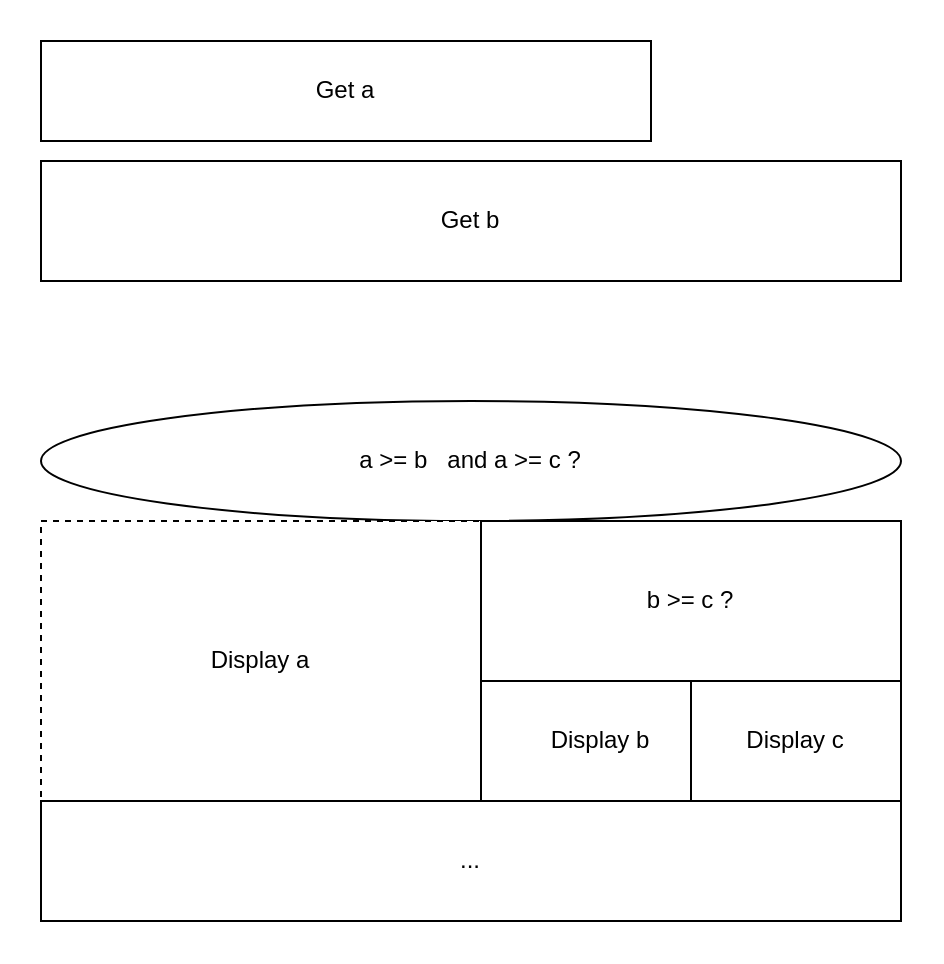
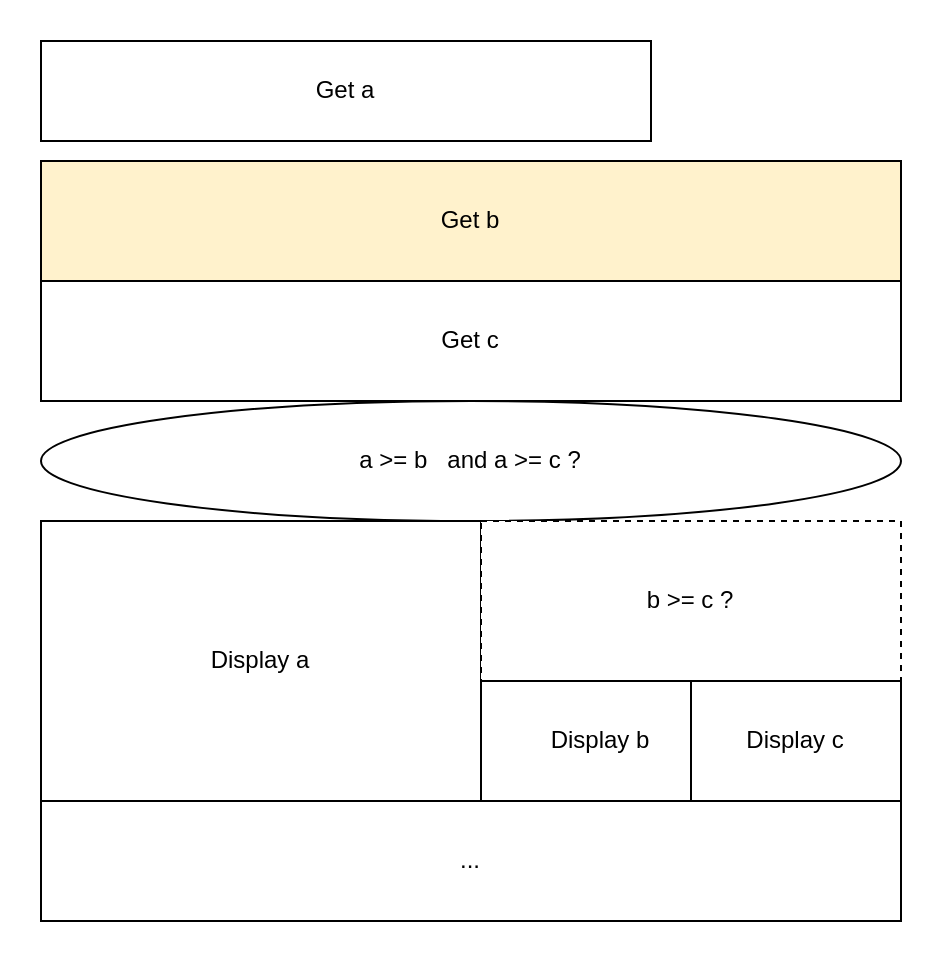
(471, 221) -> (471, 221)
none -> (471, 341)
(691, 601) -> (691, 601)
(261, 661) -> (261, 661)
